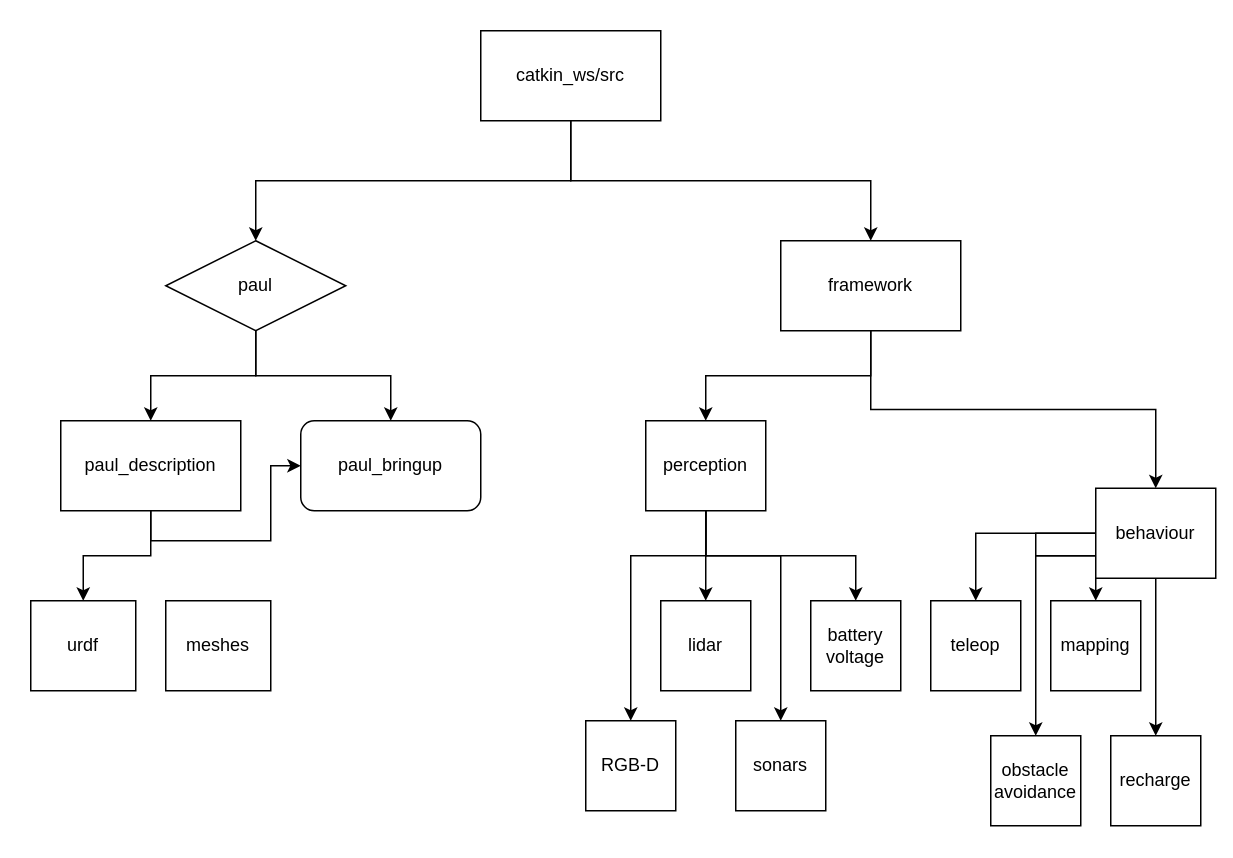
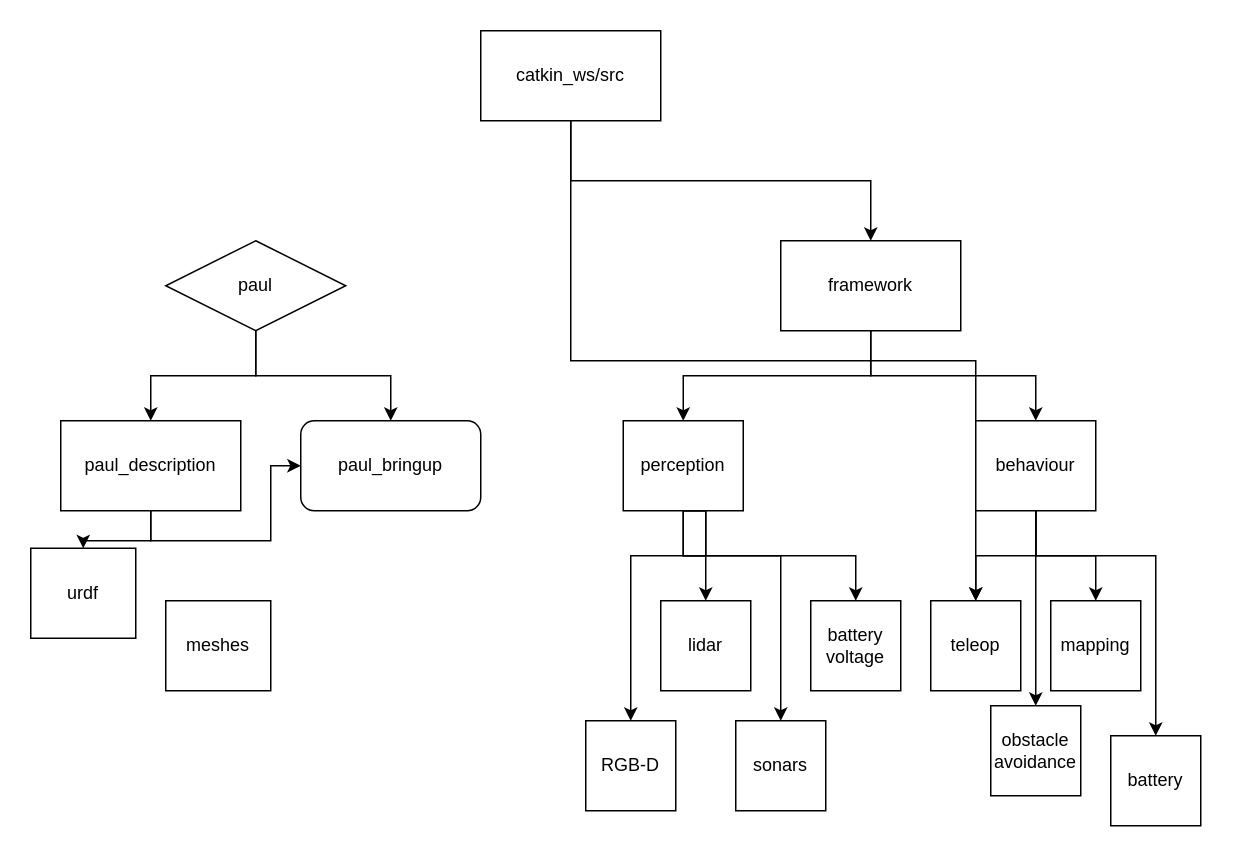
(388, 181) -> (769, 361)
(706, 466) -> (683, 466)
(1156, 533) -> (1036, 466)
(83, 646) -> (83, 593)
(1036, 781) -> (1036, 751)
(1156, 781) -> (1156, 781)
